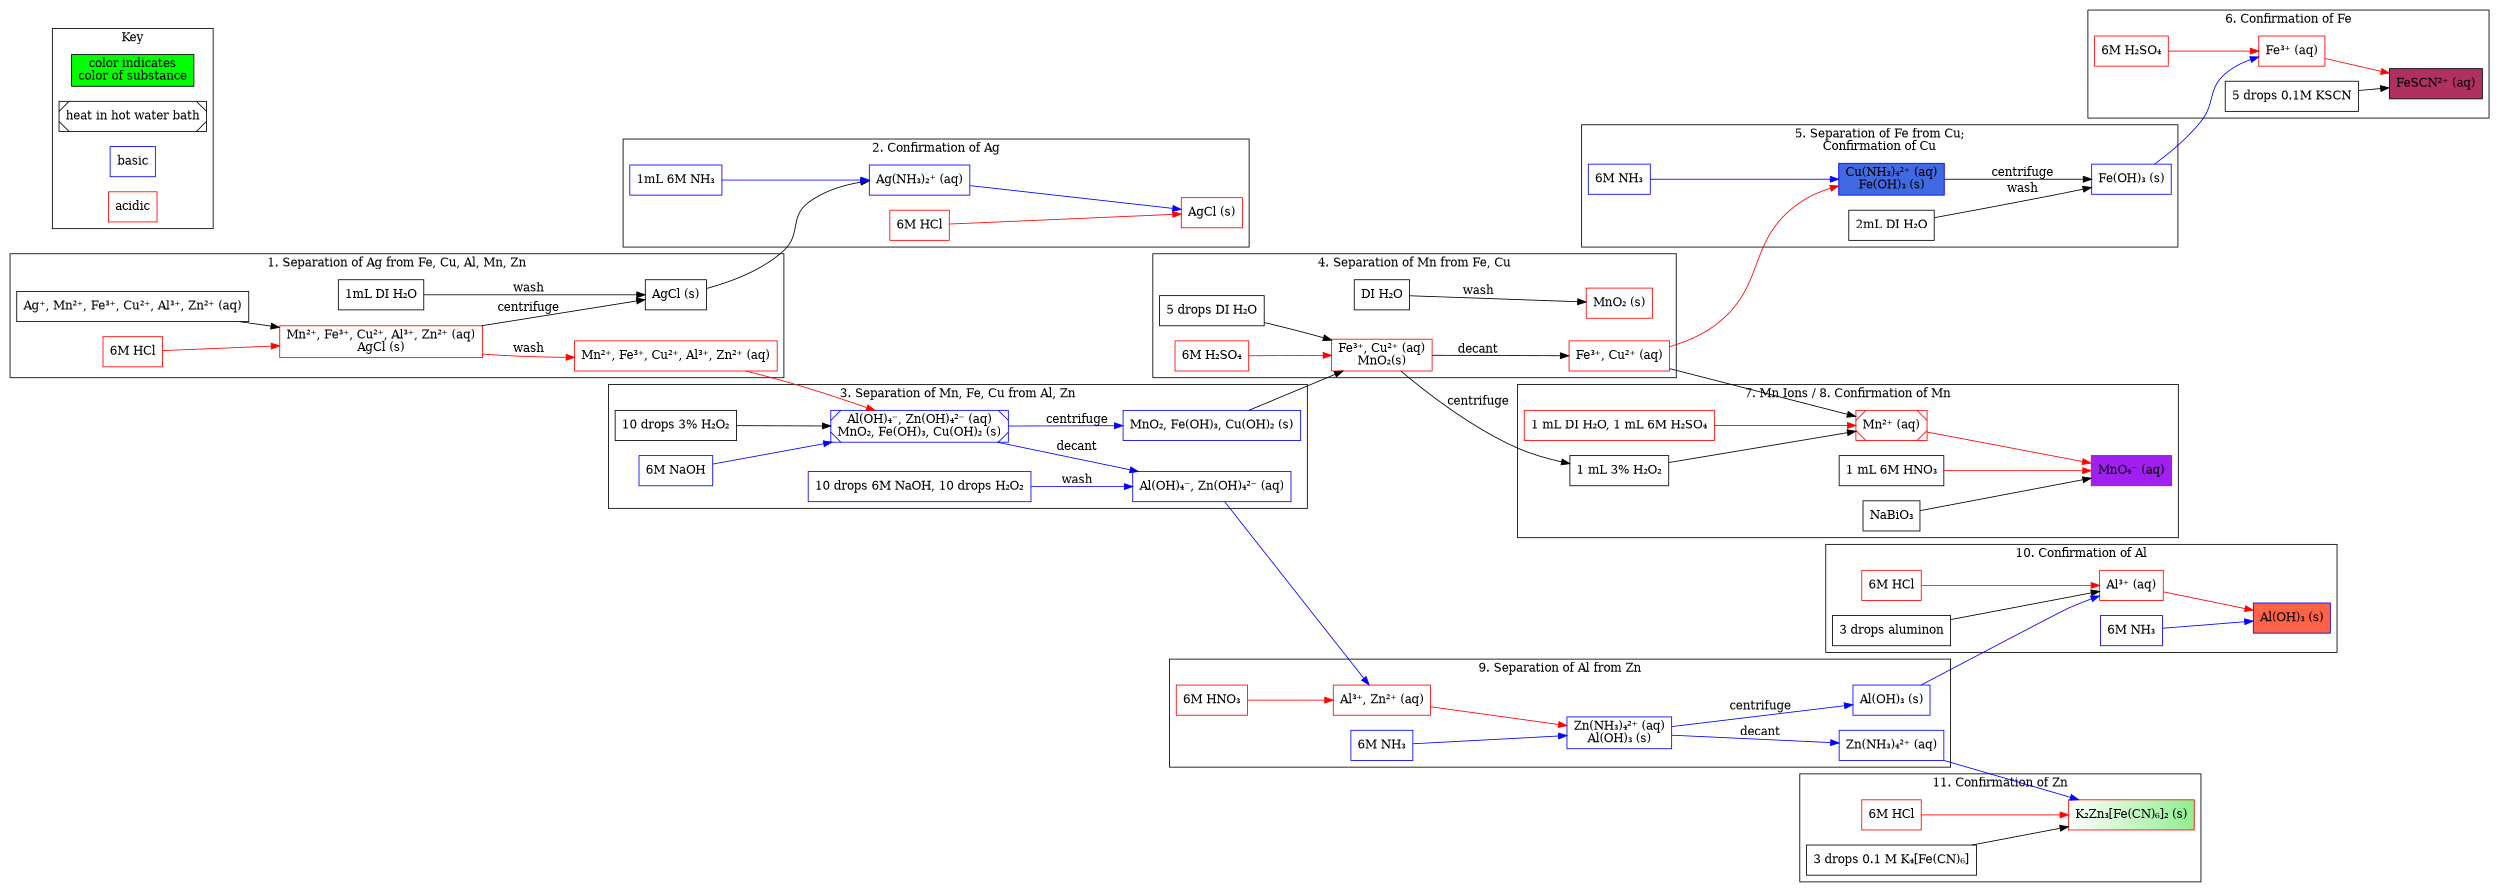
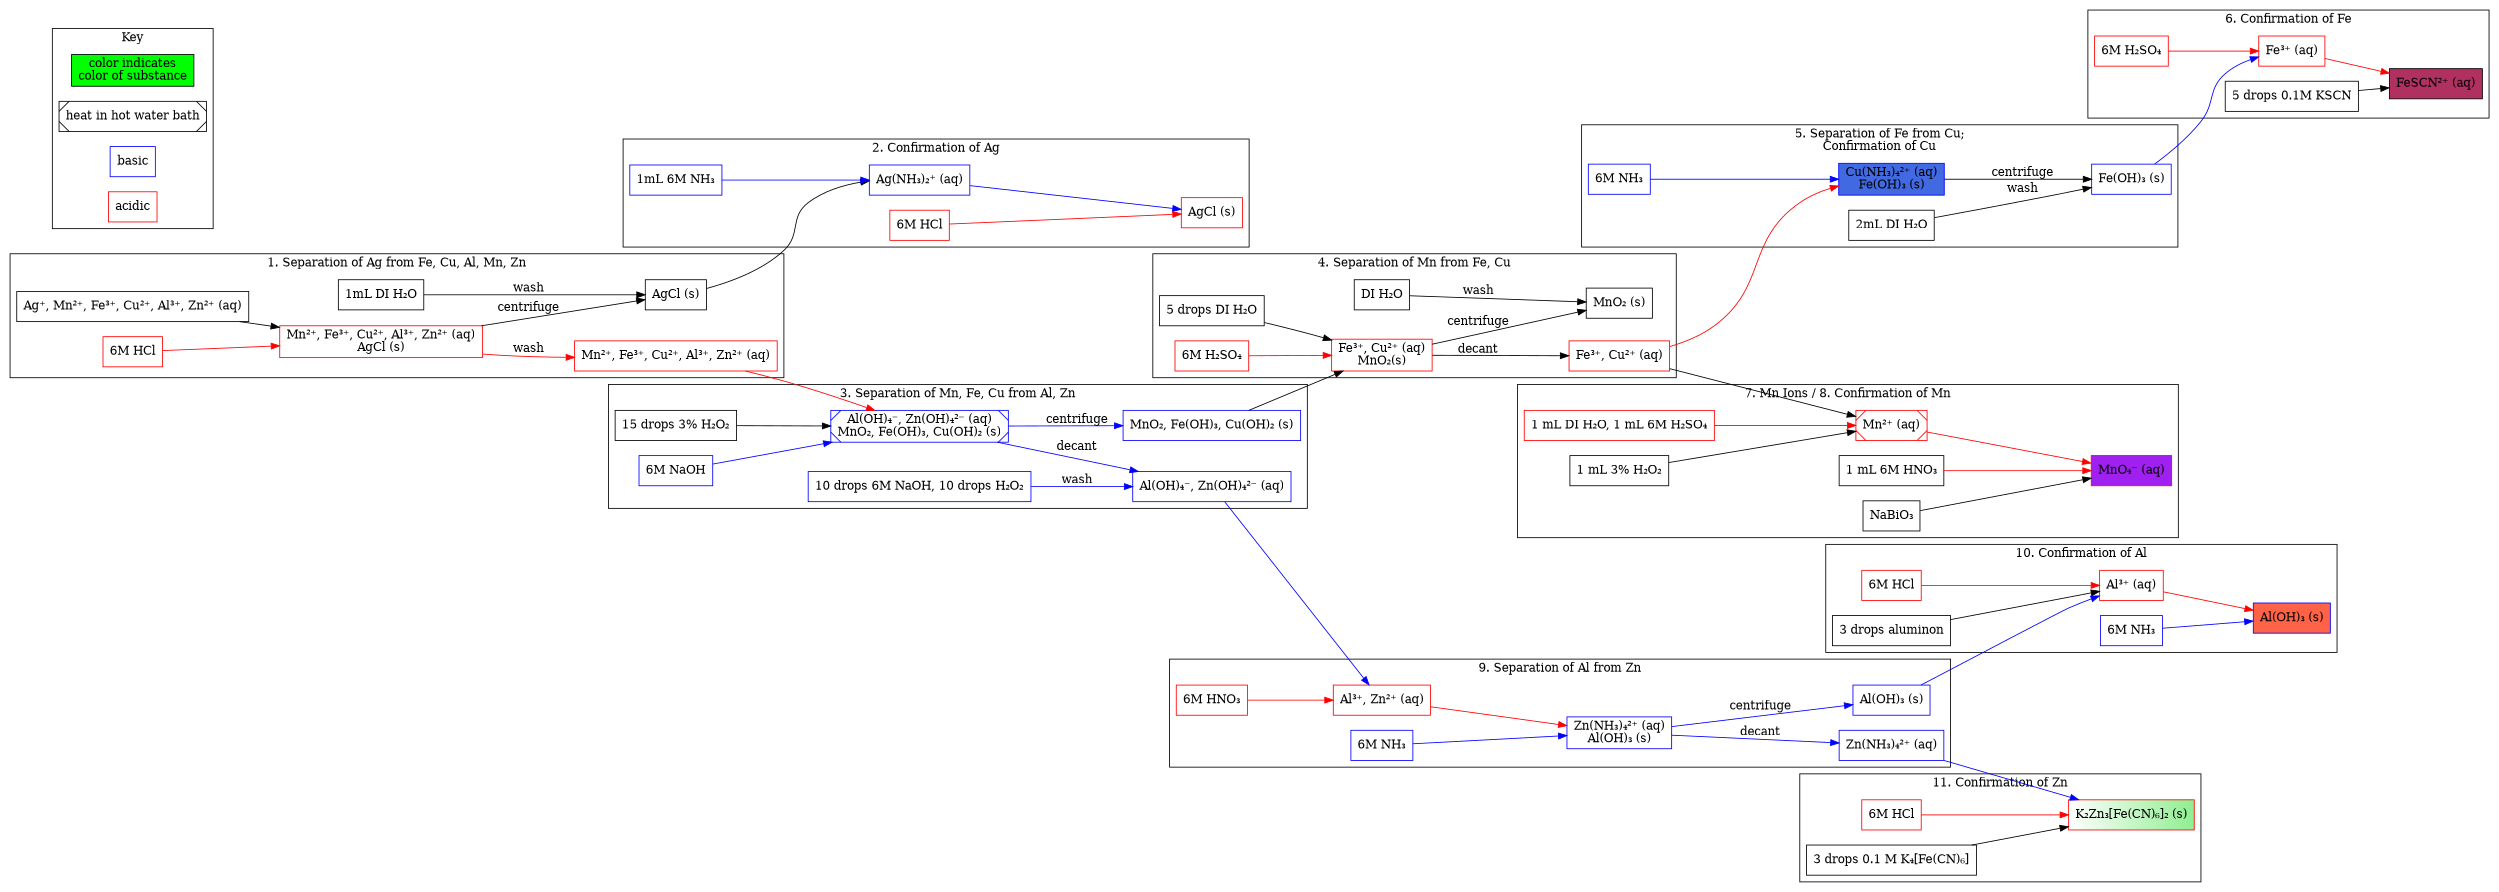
(1619, 303) -> (1619, 303)
(676, 425) -> (676, 425)
(1476, 426) -> (1505, 328)
